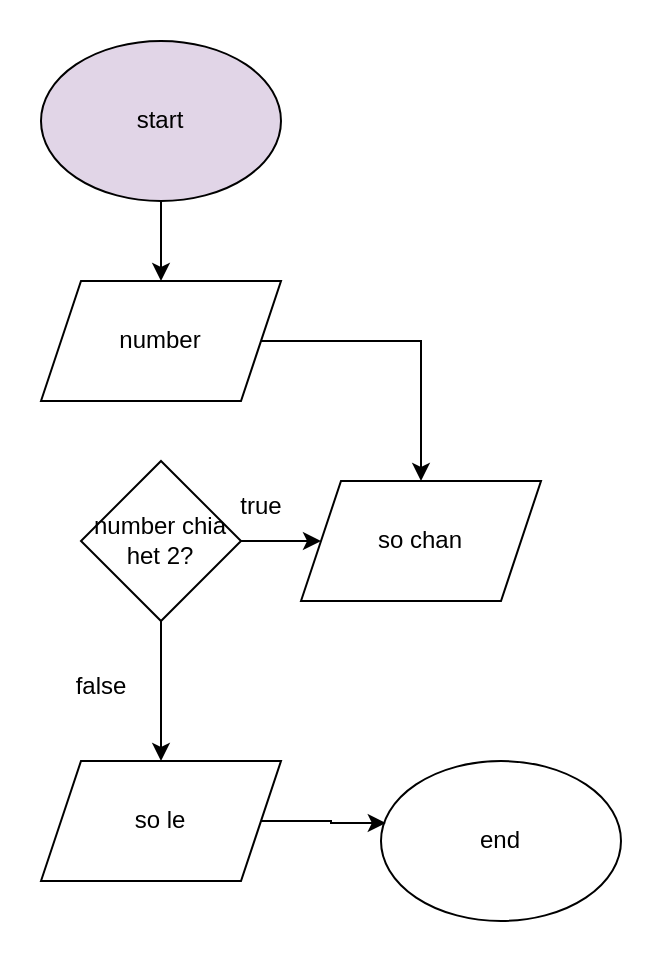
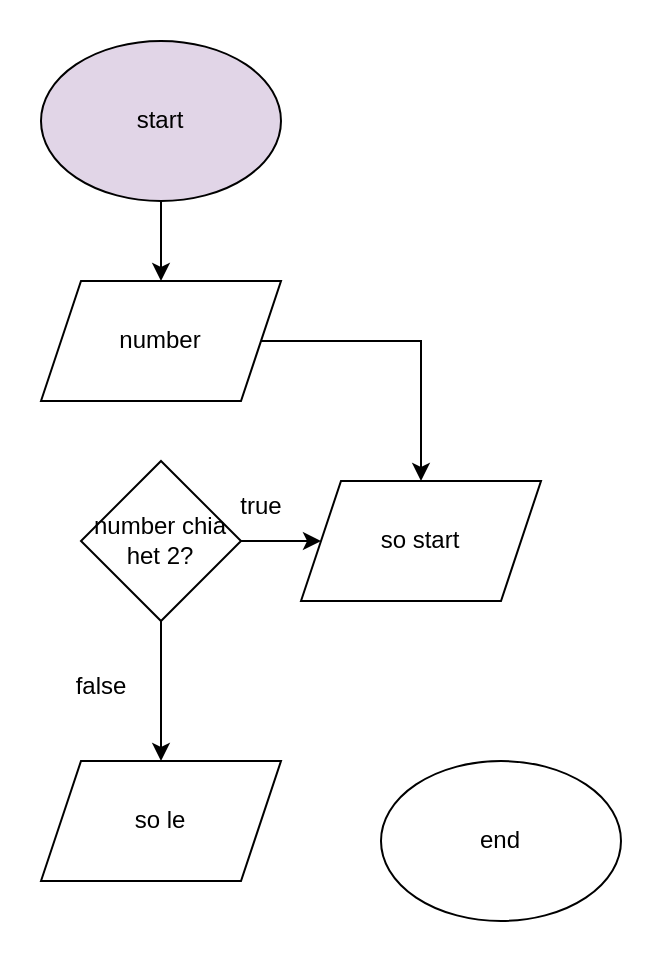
(421, 541) -> (421, 541)
(318, 821) -> none
